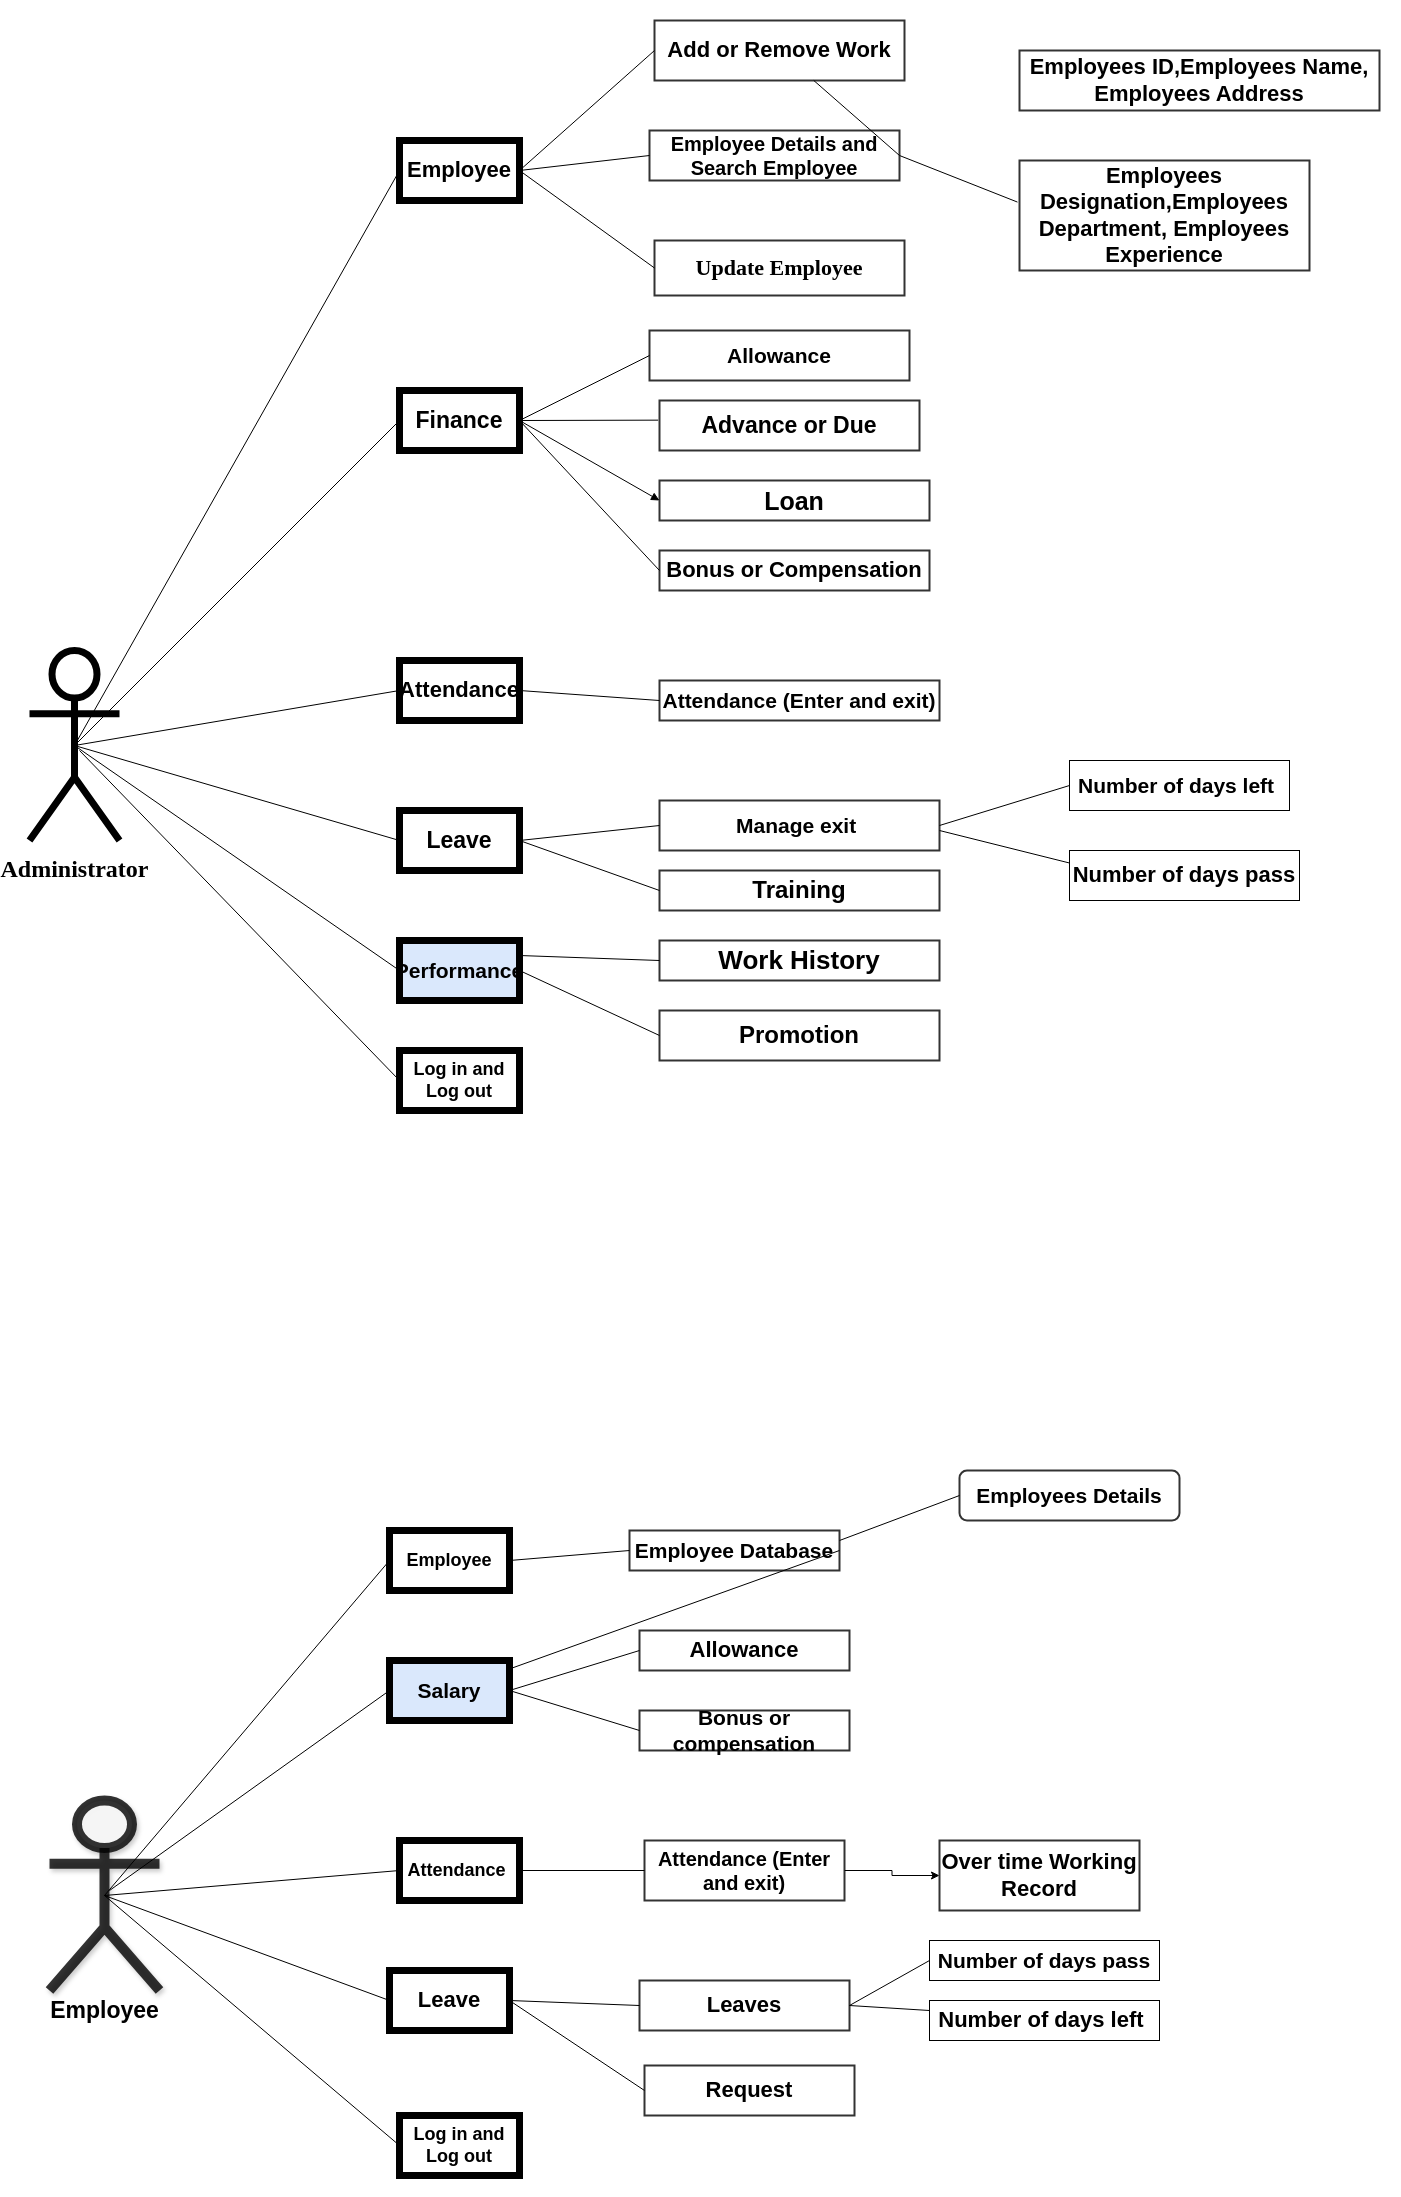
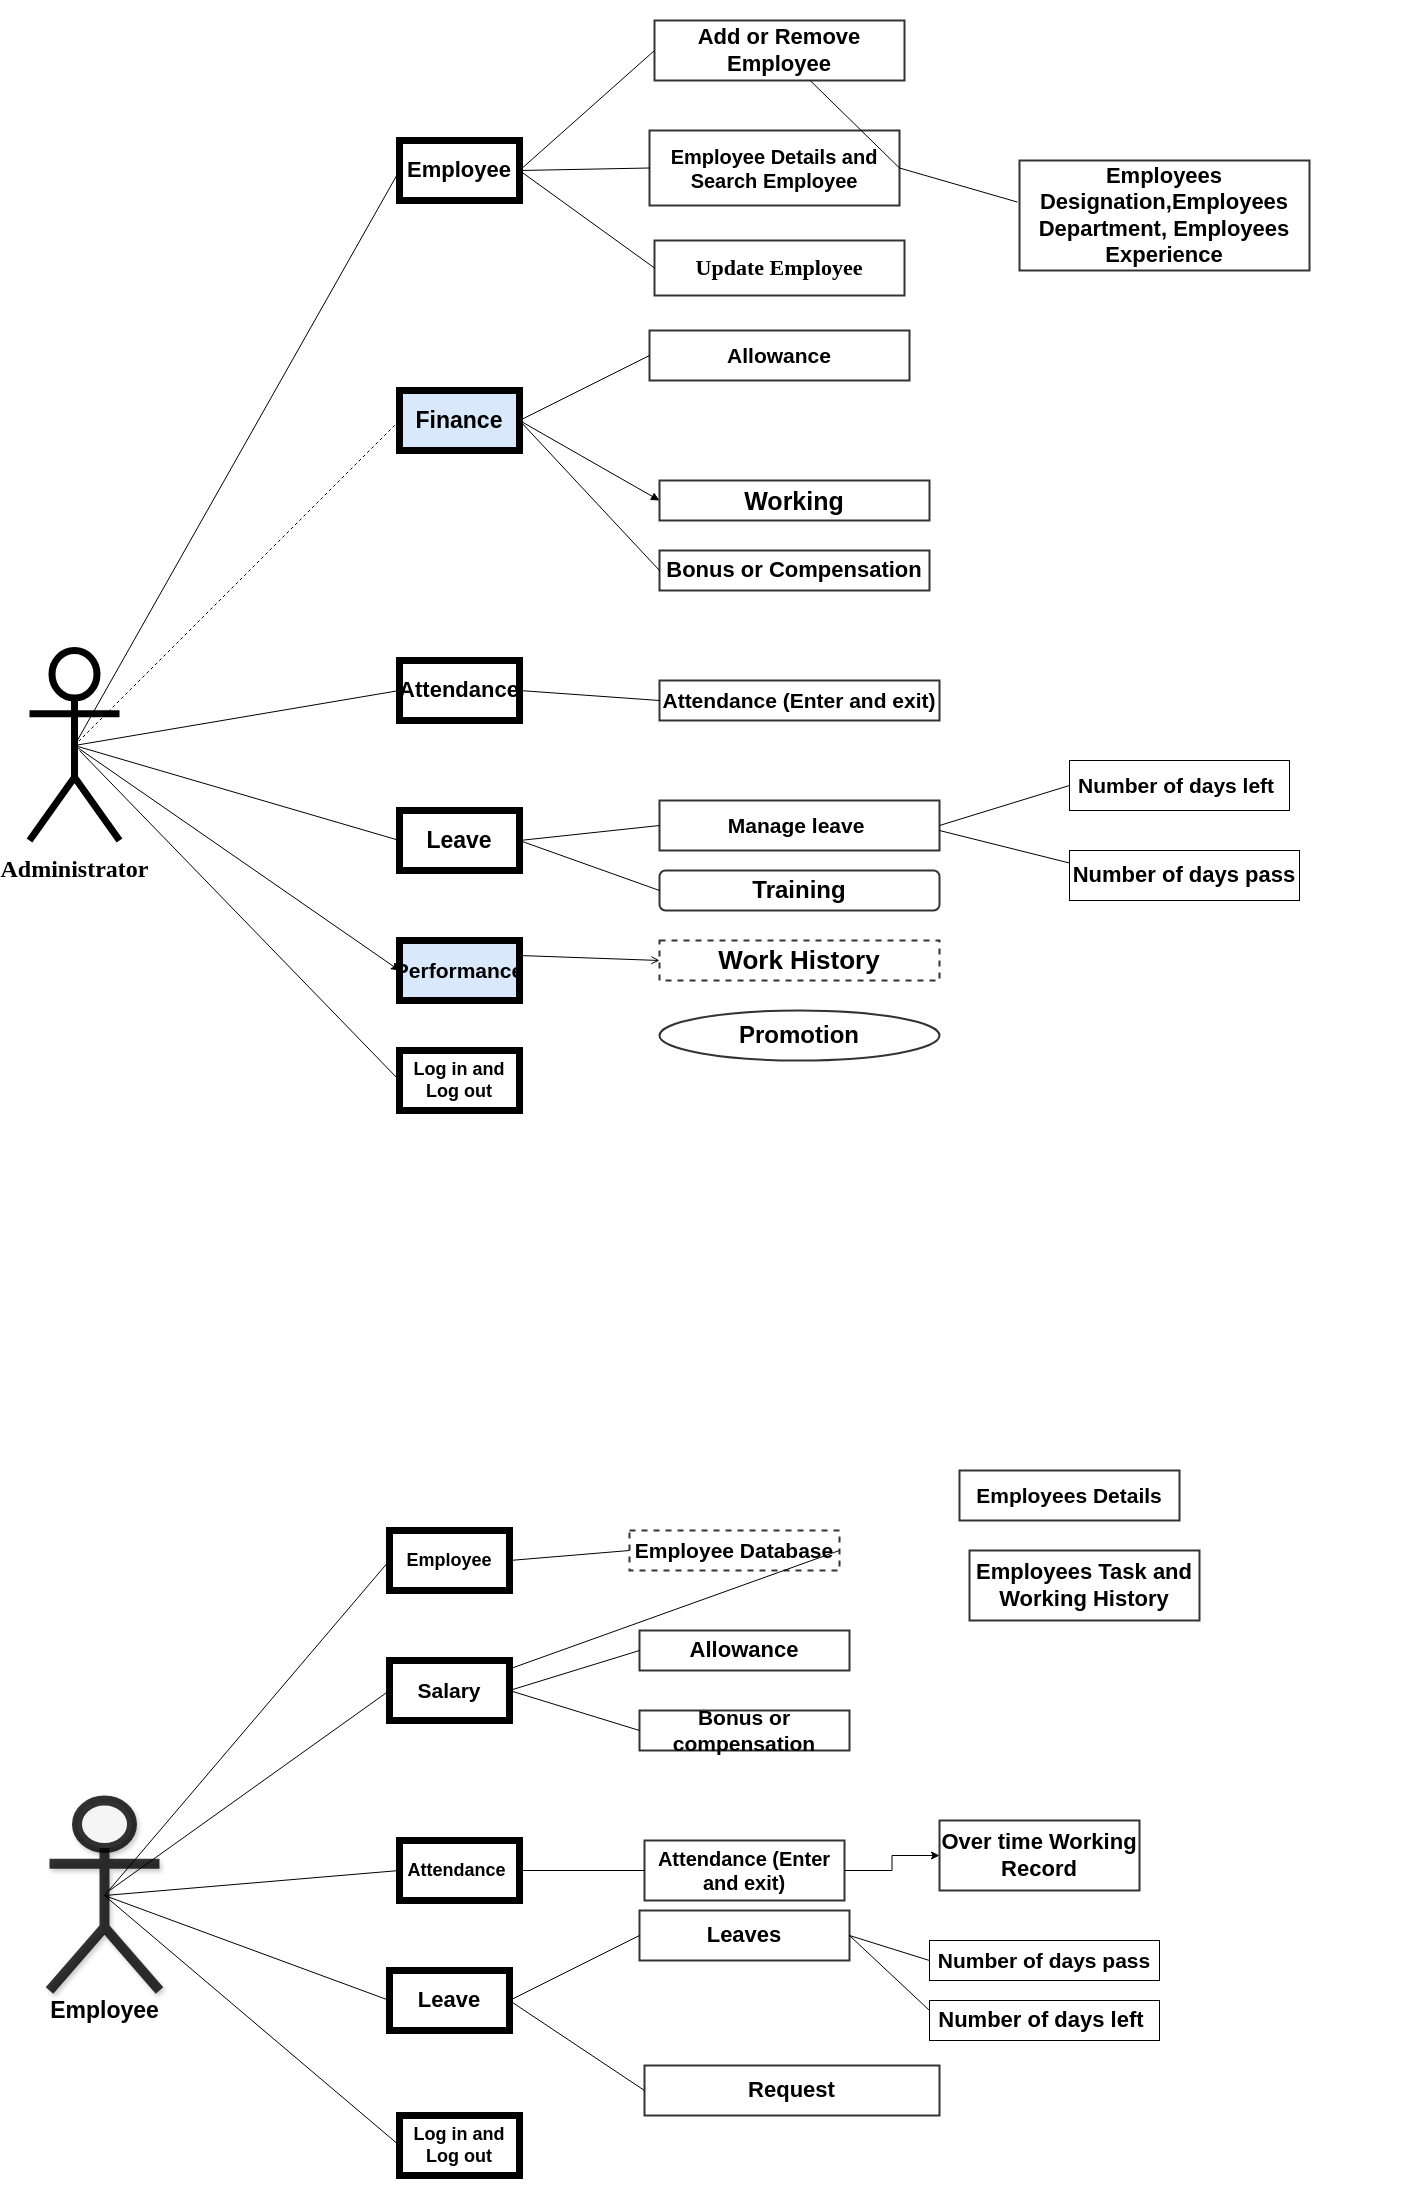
(780, 51) -> (780, 51)
(1200, 81) -> none
(775, 156) -> (775, 168)
(590, 420) -> none
(460, 421) -> (460, 421)
(790, 426) -> none
(795, 501) -> (795, 501)
(254, 566) -> (254, 566)
(800, 826) -> (800, 826)
(800, 891) -> (800, 891)
(656, 960) -> (654, 960)
(800, 961) -> (800, 961)
(394, 967) -> (393, 966)
(590, 1003) -> none
(800, 1036) -> (800, 1036)
(1070, 1496) -> (1070, 1496)
(899, 1518) -> none
(735, 1551) -> (735, 1551)
none -> (1085, 1586)
(450, 1691) -> (450, 1691)
(1040, 1876) -> (1040, 1856)
(745, 2006) -> (745, 1936)
(750, 2091) -> (792, 2091)
